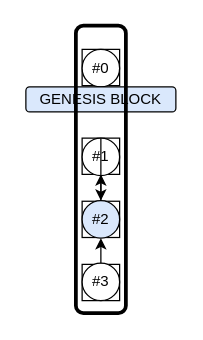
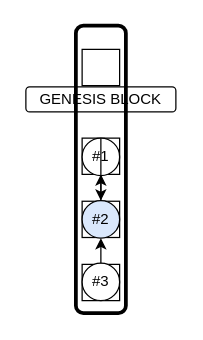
(101, 68) -> none
(101, 99) -> (101, 99)
